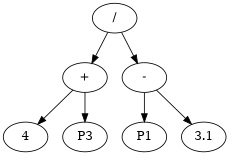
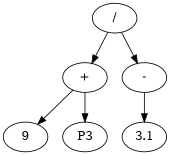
(26, 137) -> (26, 137)
(144, 137) -> none
